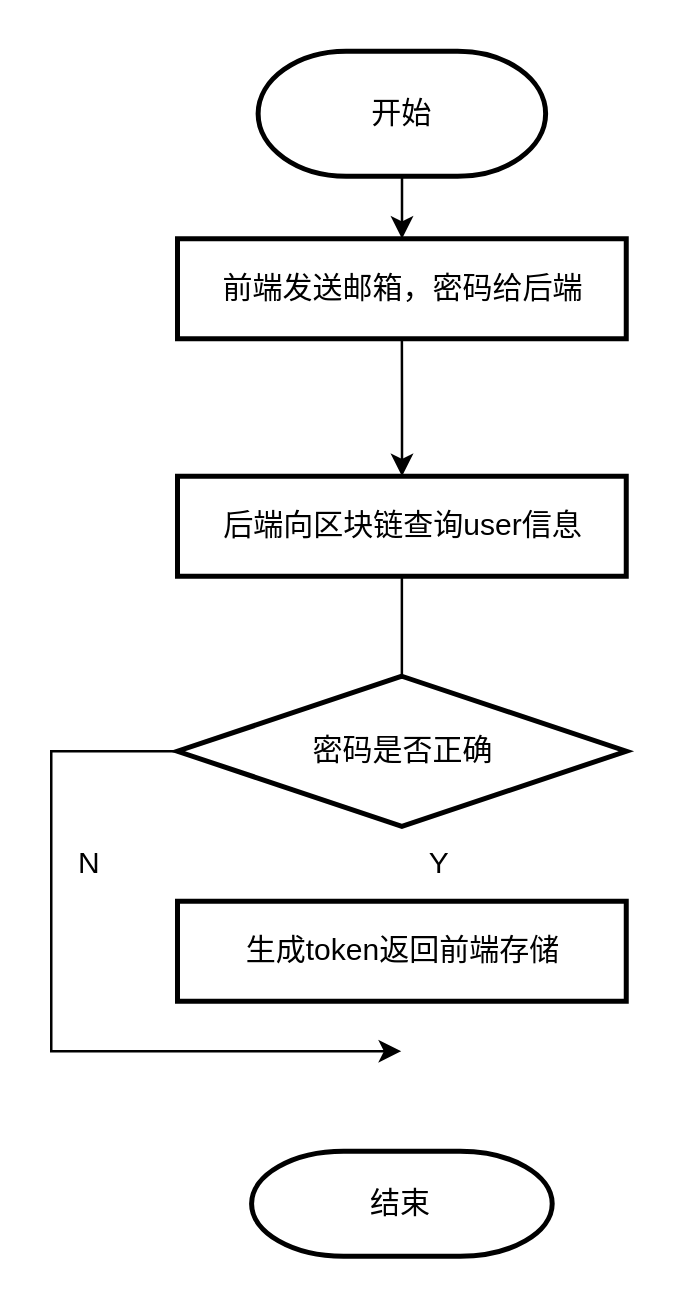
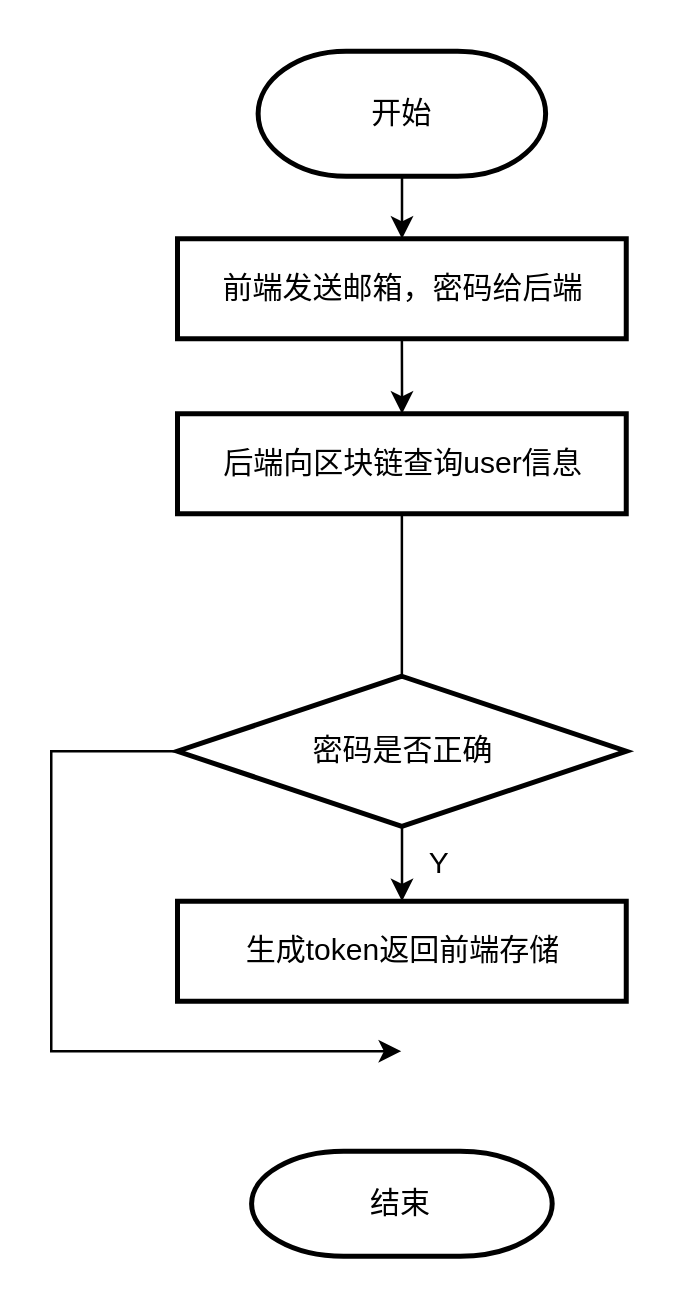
(402, 526) -> (402, 464)
(89, 864) -> none
none -> (402, 871)
